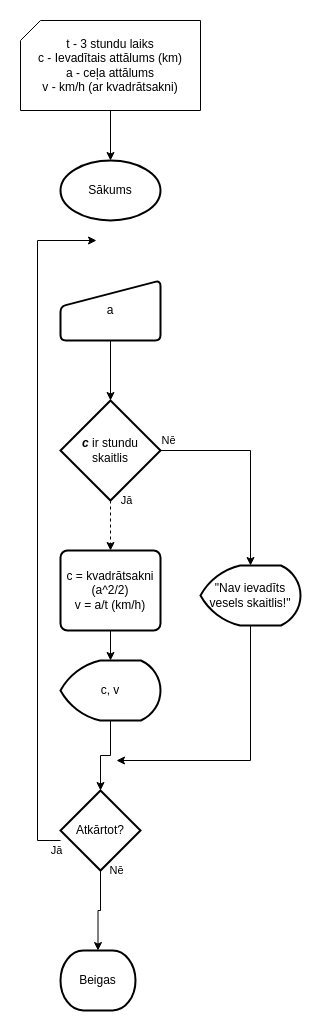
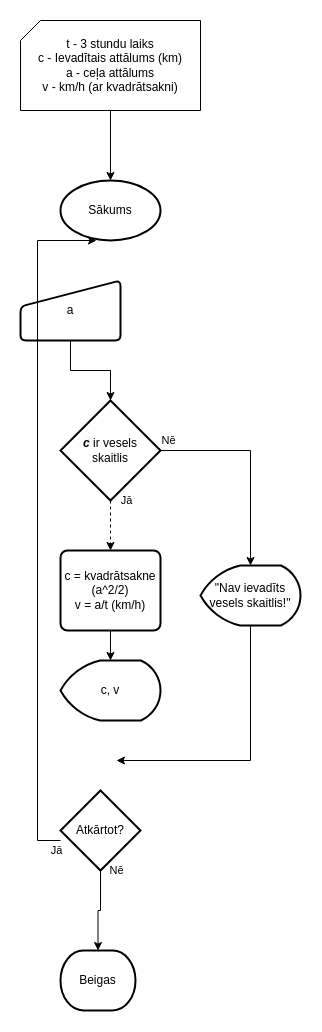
(111, 191) -> (111, 211)
(111, 311) -> (71, 311)
(111, 451) -> (111, 451)
(111, 591) -> (111, 591)
(110, 756) -> none
